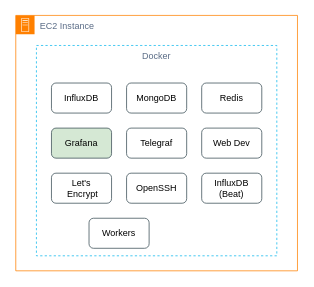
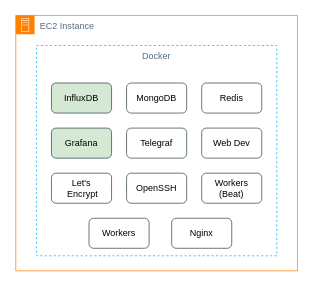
(81, 98) -> (81, 98)
(231, 188) -> (231, 188)
none -> (201, 233)
